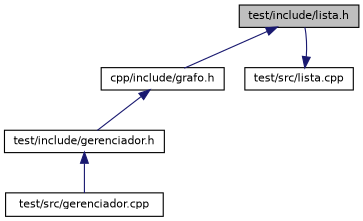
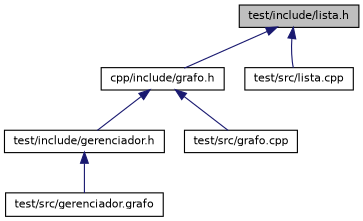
(307, 42) -> (292, 53)
none -> (241, 141)
(84, 205) -> (84, 205)
